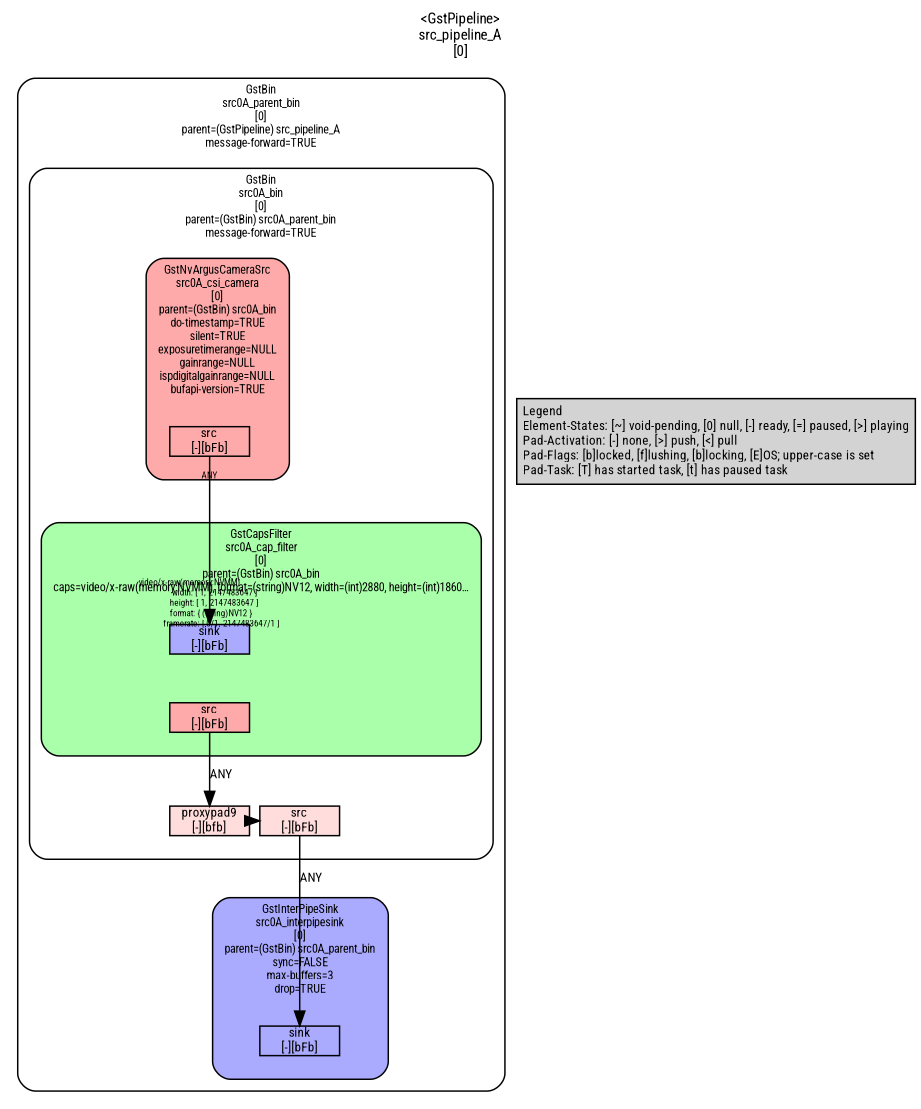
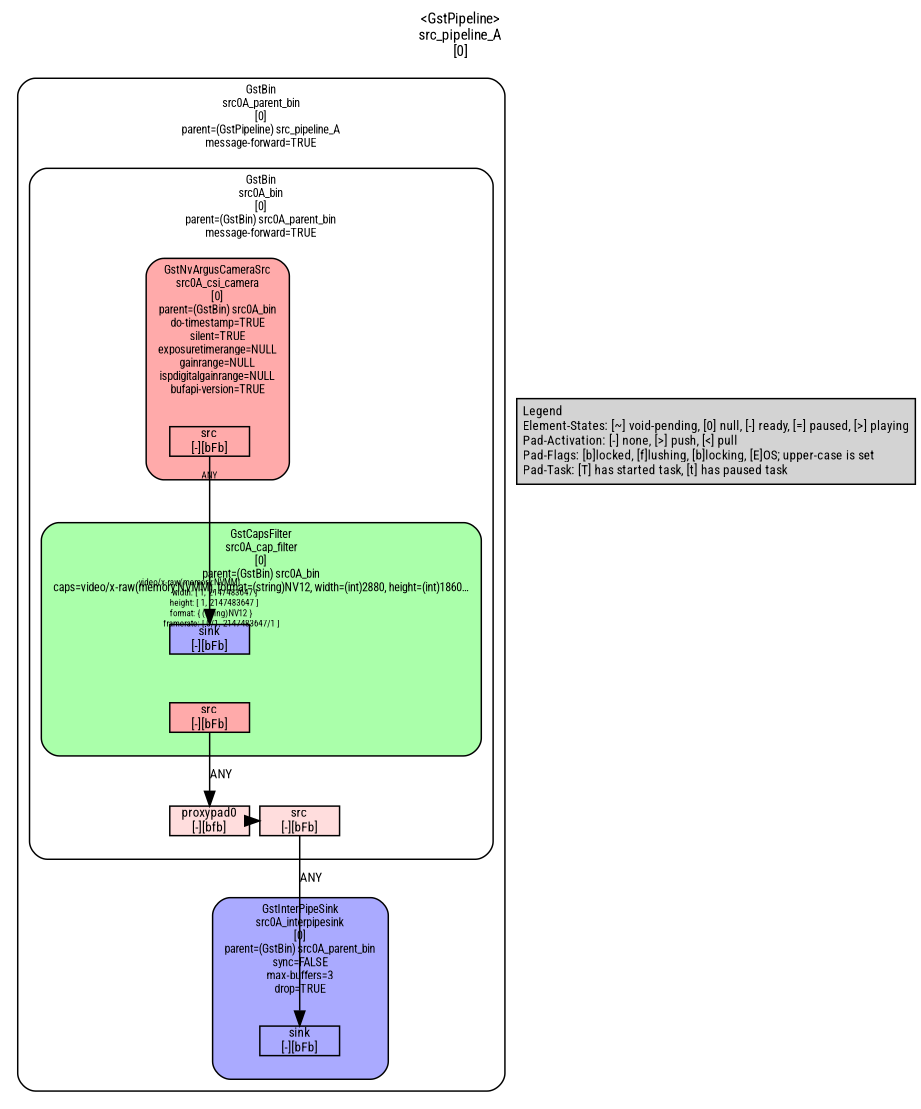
(210, 821) -> (210, 821)
